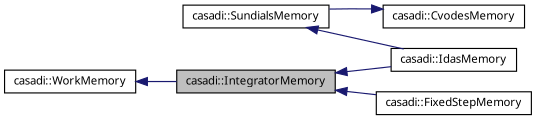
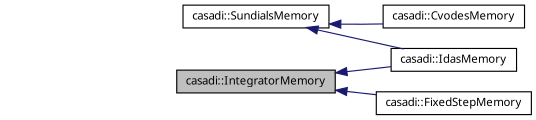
(350, 9) -> (362, 24)
(70, 82) -> none
